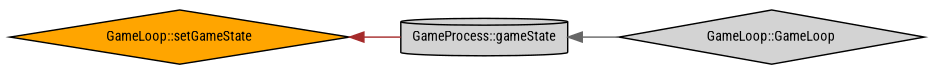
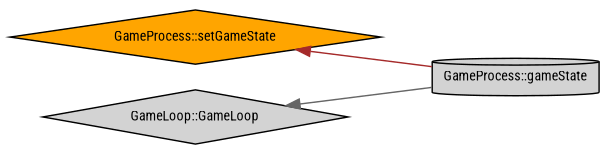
(180, 37) -> (195, 37)
(601, 37) -> (366, 96)
